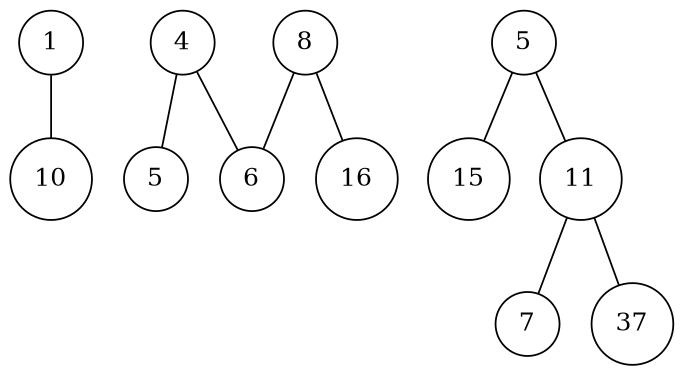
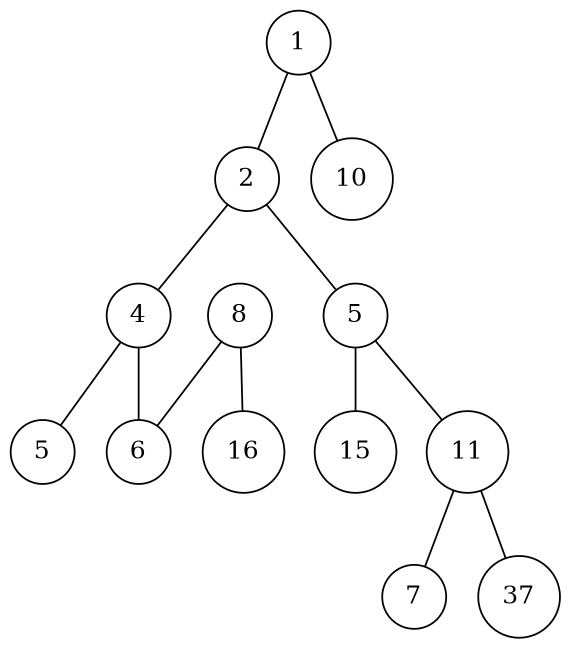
none -> (247, 179)
